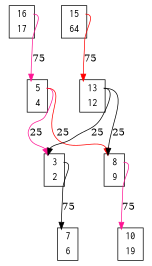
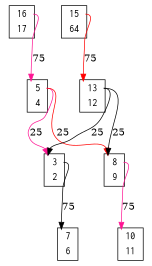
(131, 251) -> (131, 251)
